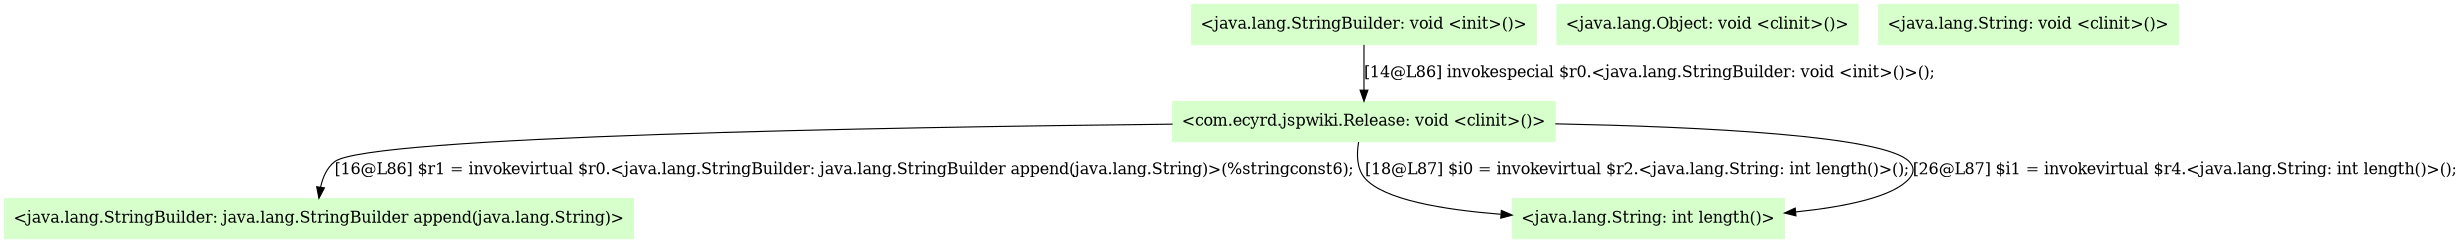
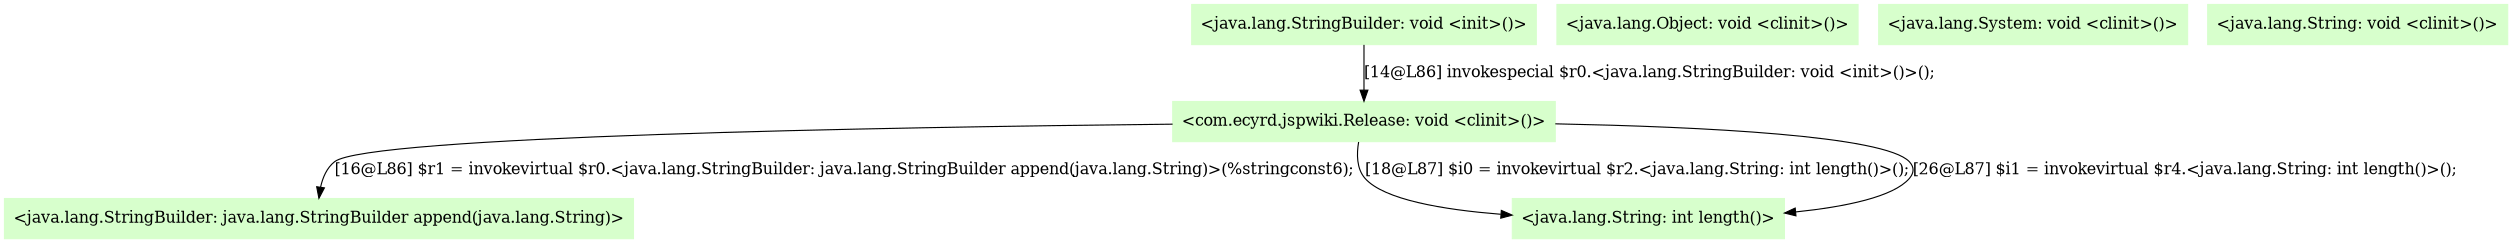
none -> (2033, 25)
